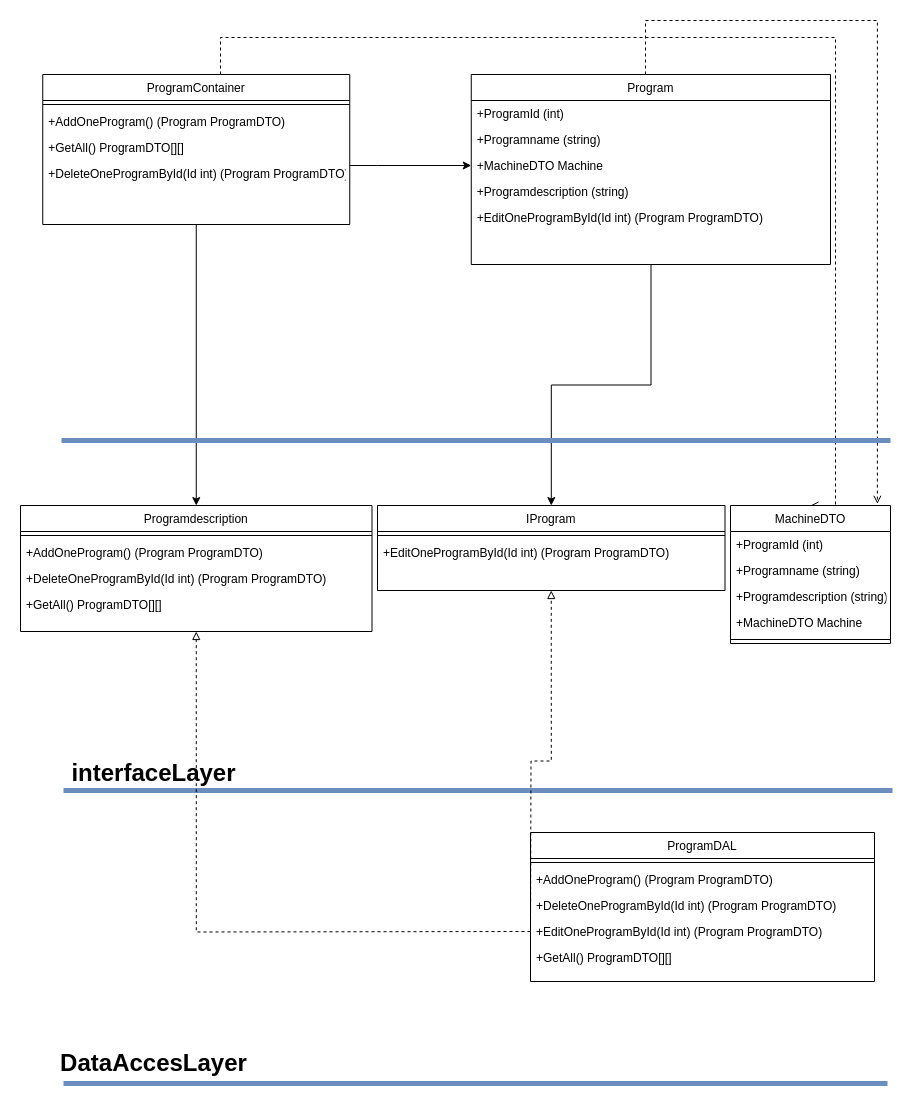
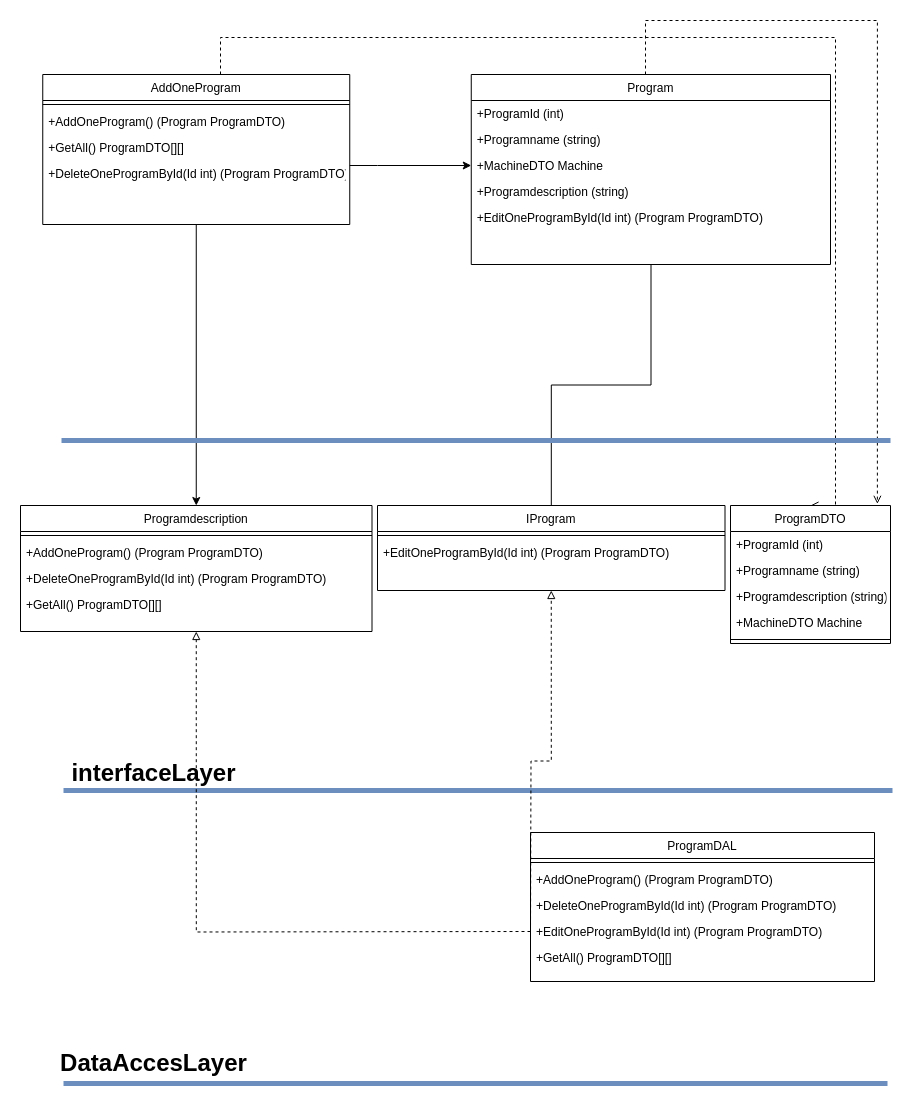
(196, 88) -> (196, 88)
(551, 497) -> (551, 500)
(810, 519) -> (810, 519)
